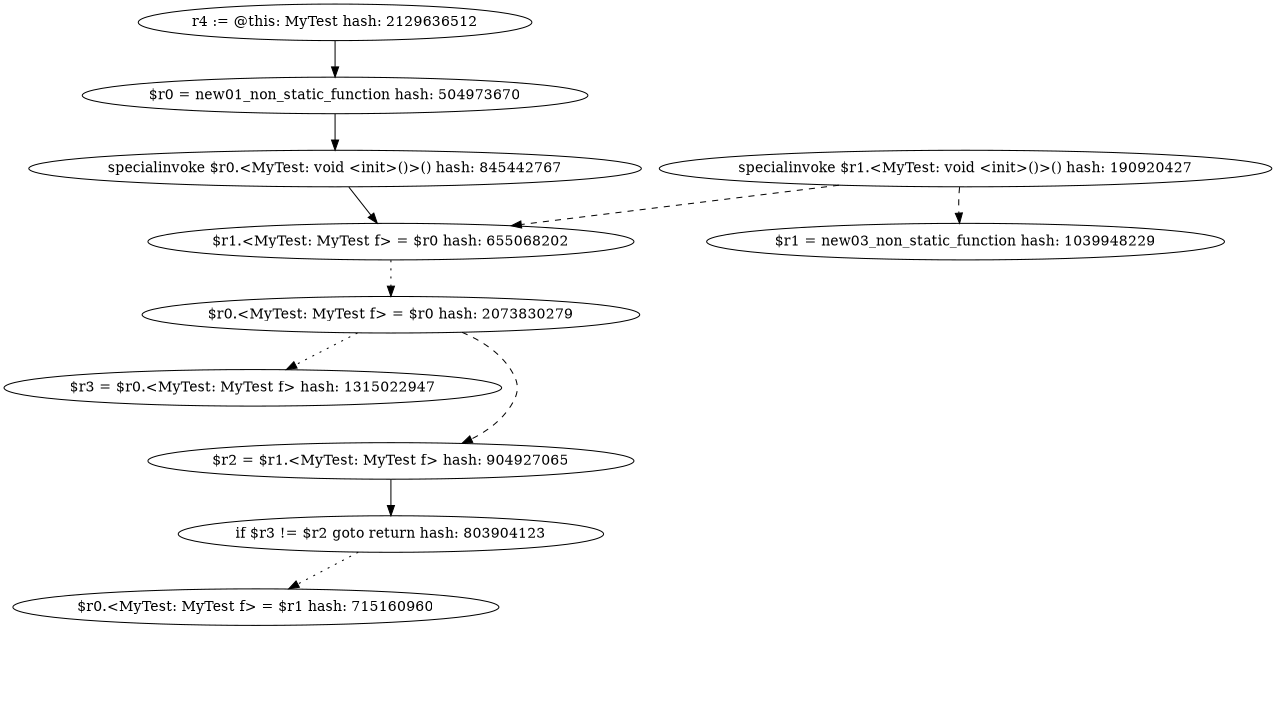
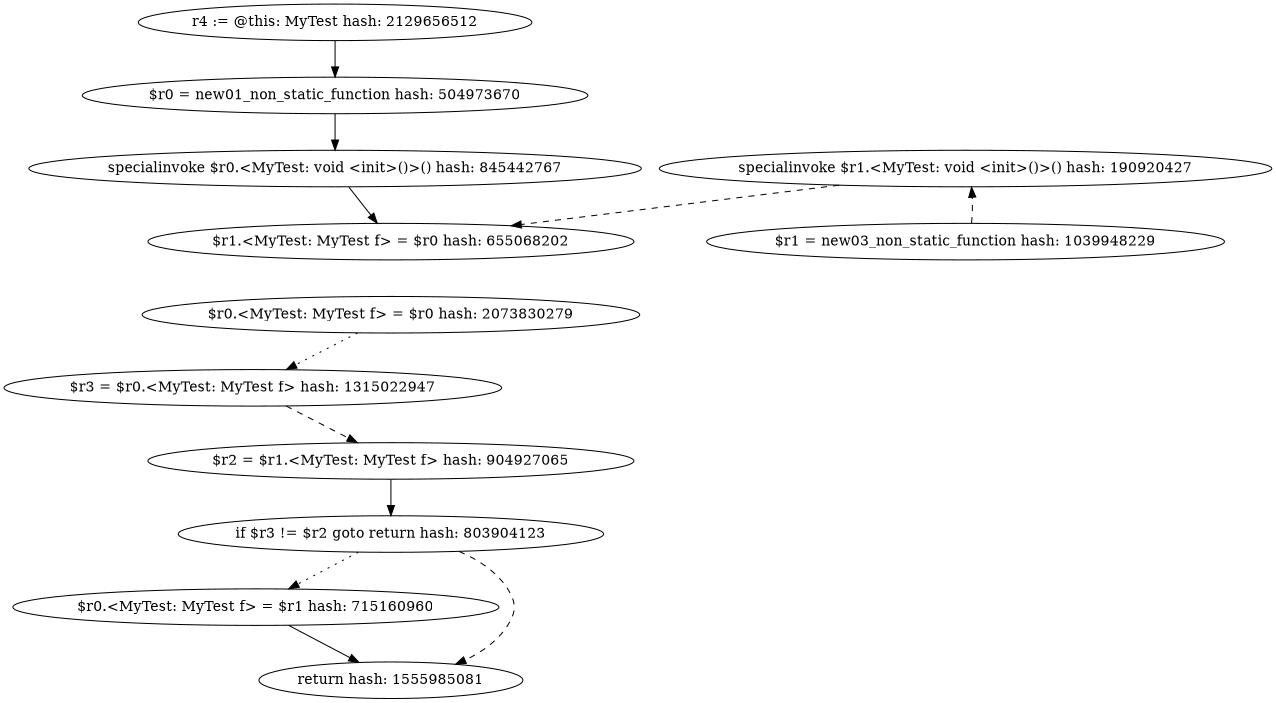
(335, 22) -> (335, 22)
(959, 200) -> (972, 210)
(391, 273) -> none
(517, 383) -> (317, 422)
none -> (391, 680)
